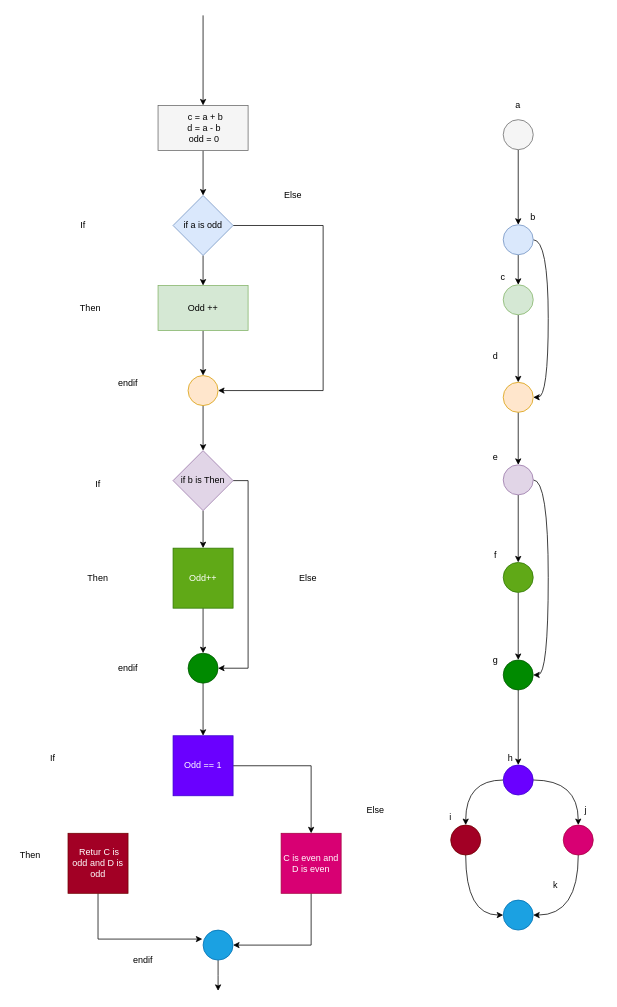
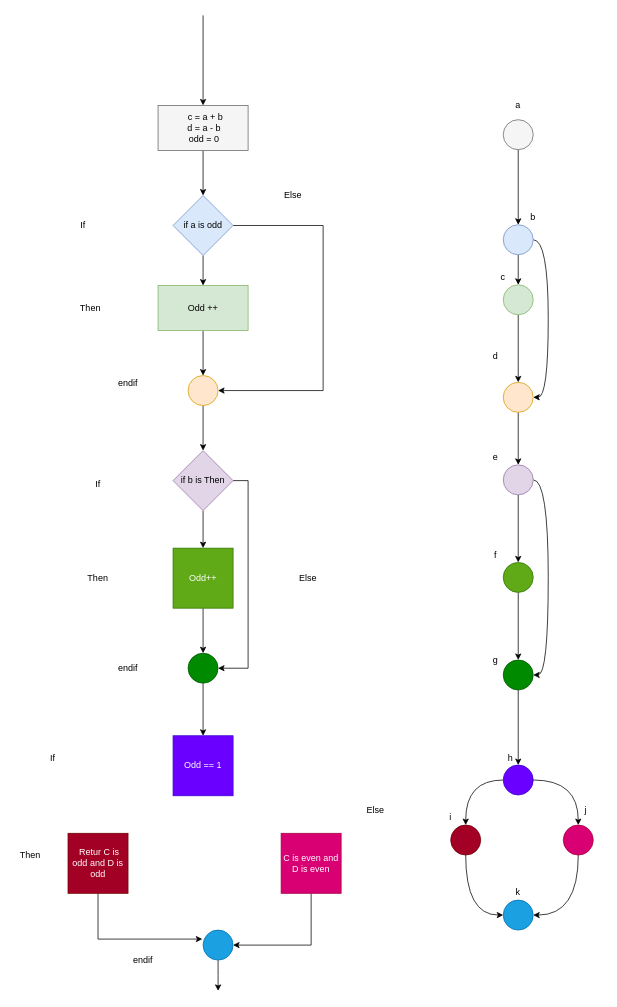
(273, 765) -> none
(555, 885) -> (518, 892)
